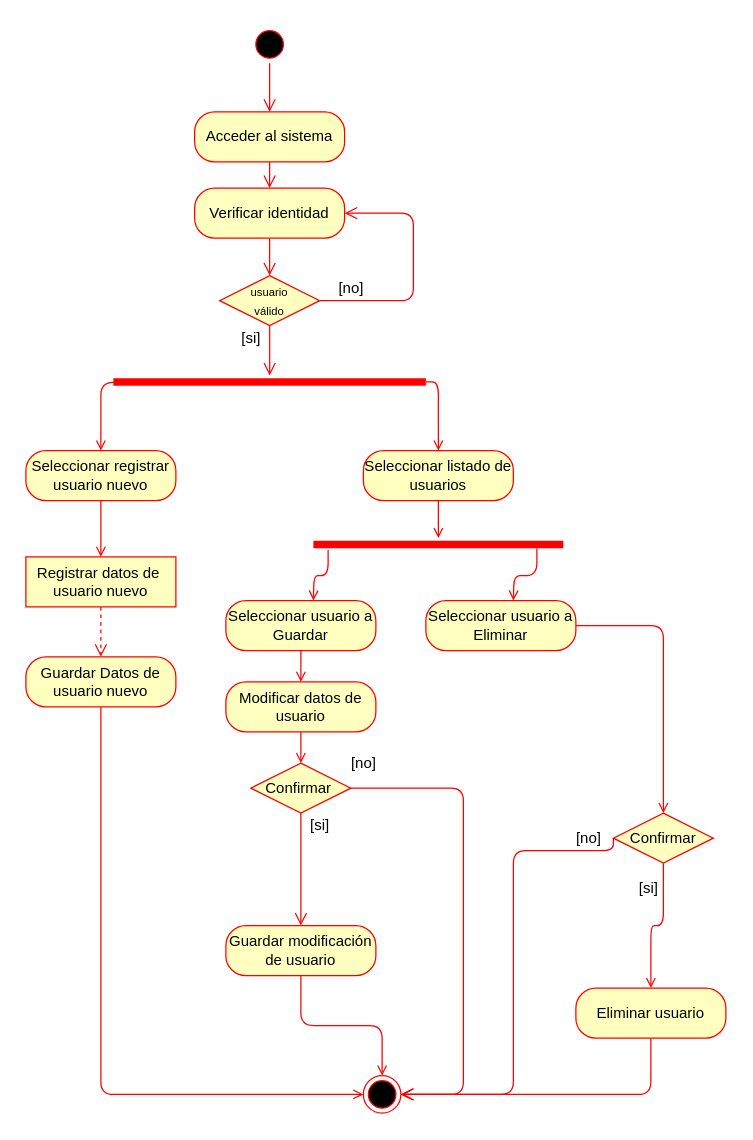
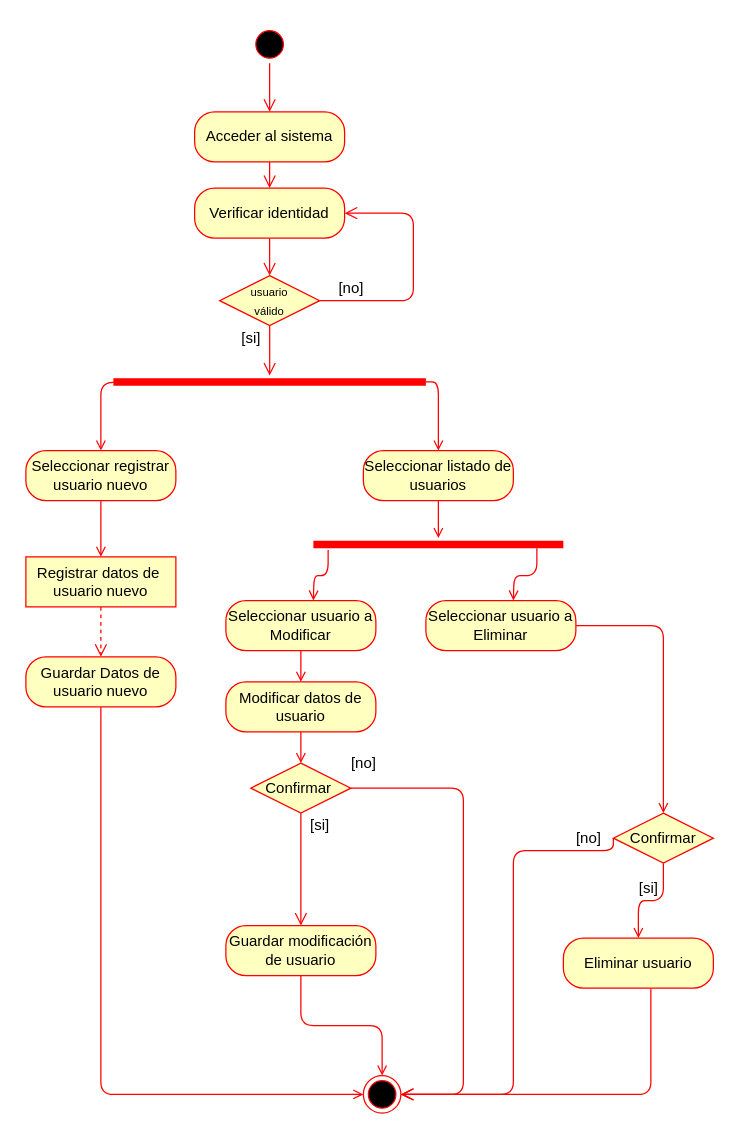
(301, 626) -> (301, 626)
(651, 1013) -> (638, 963)
